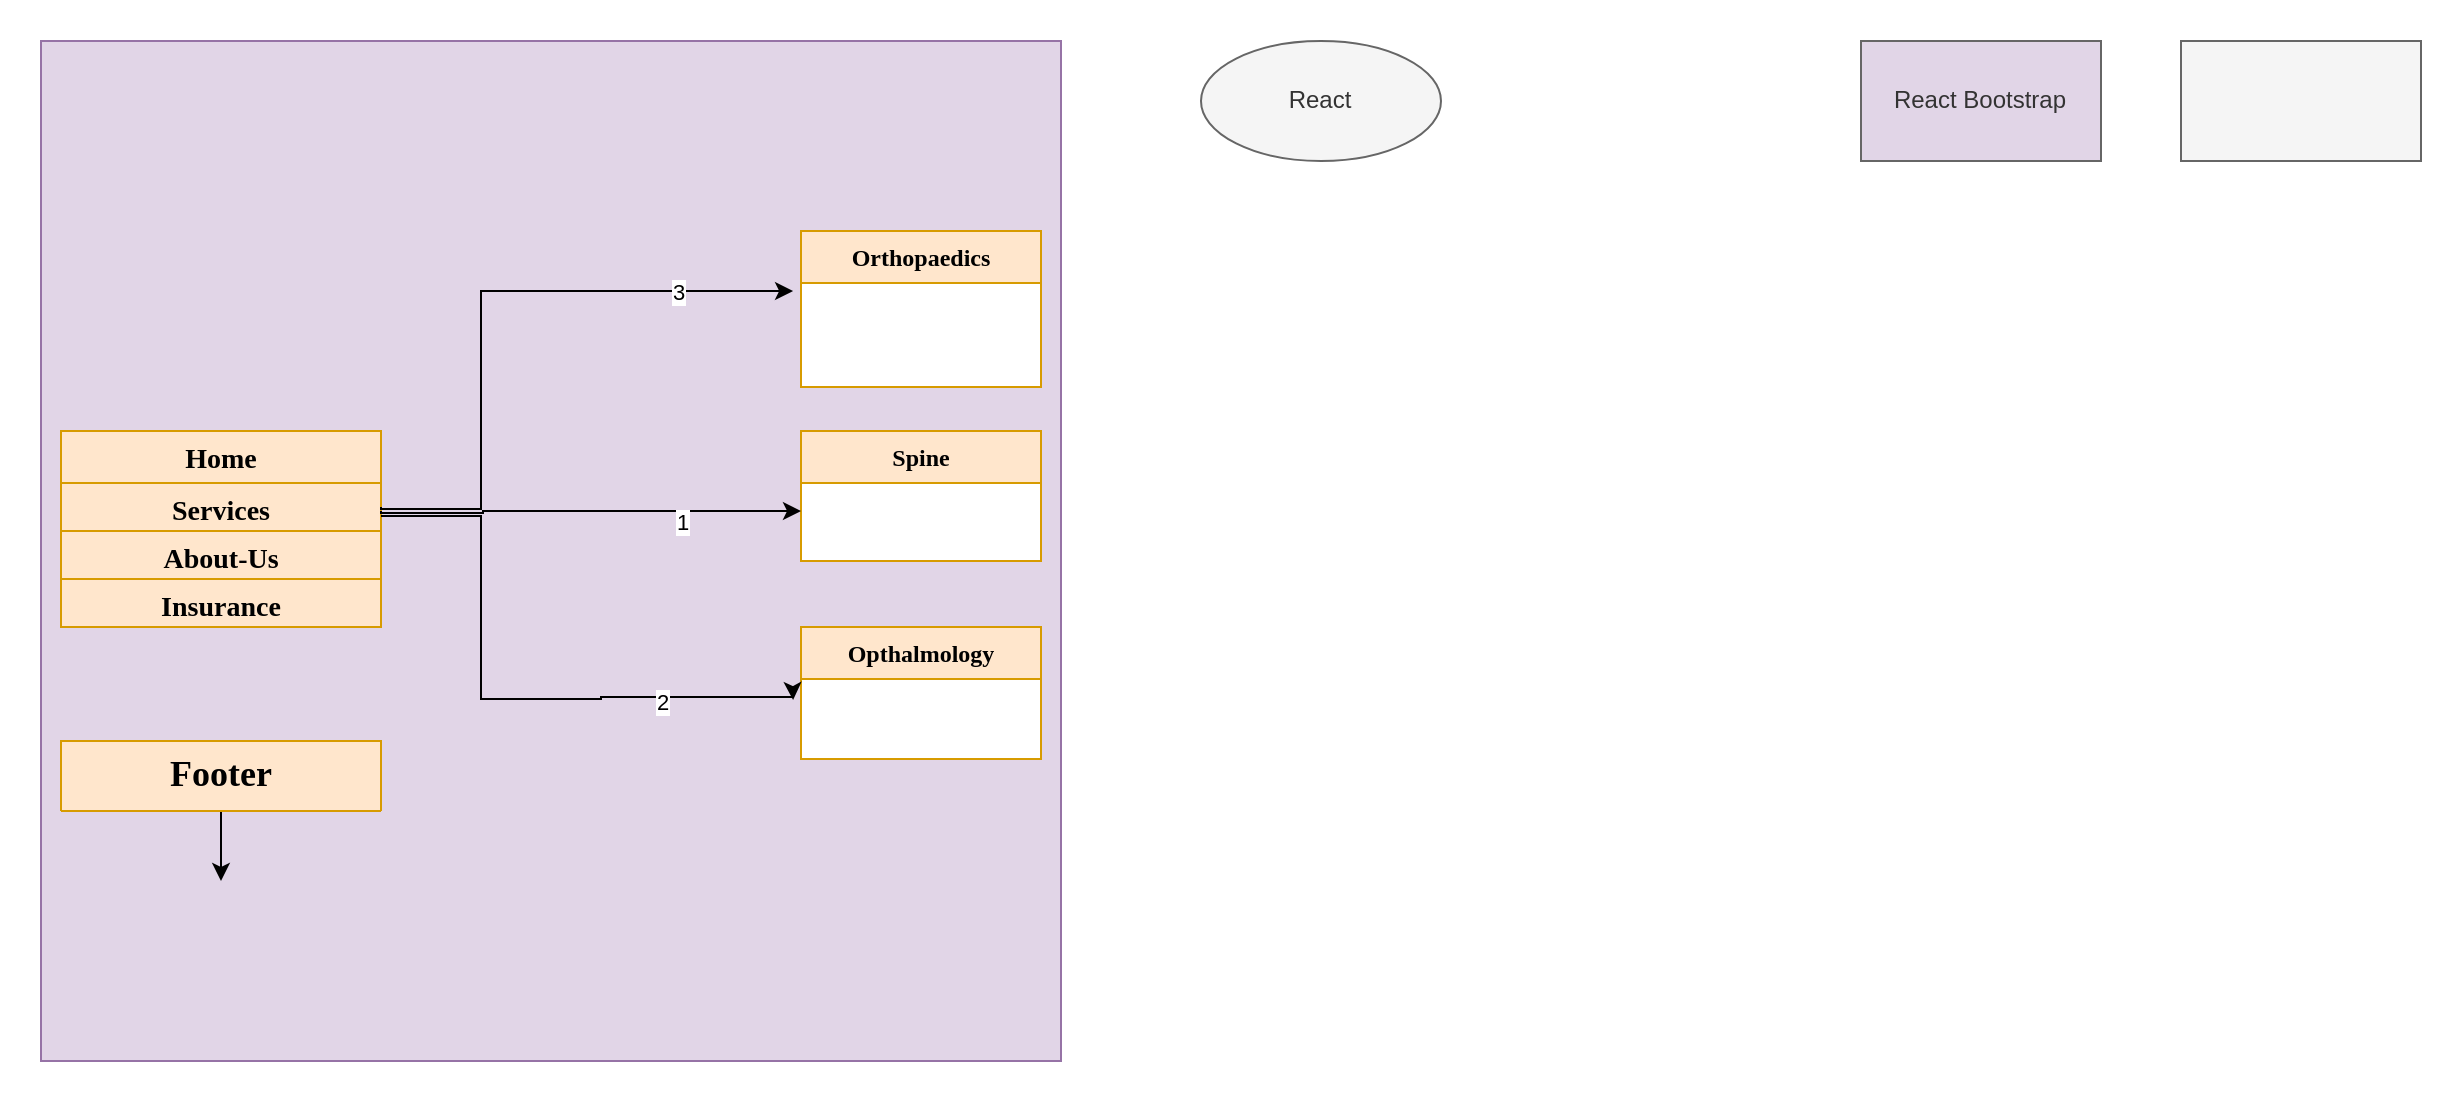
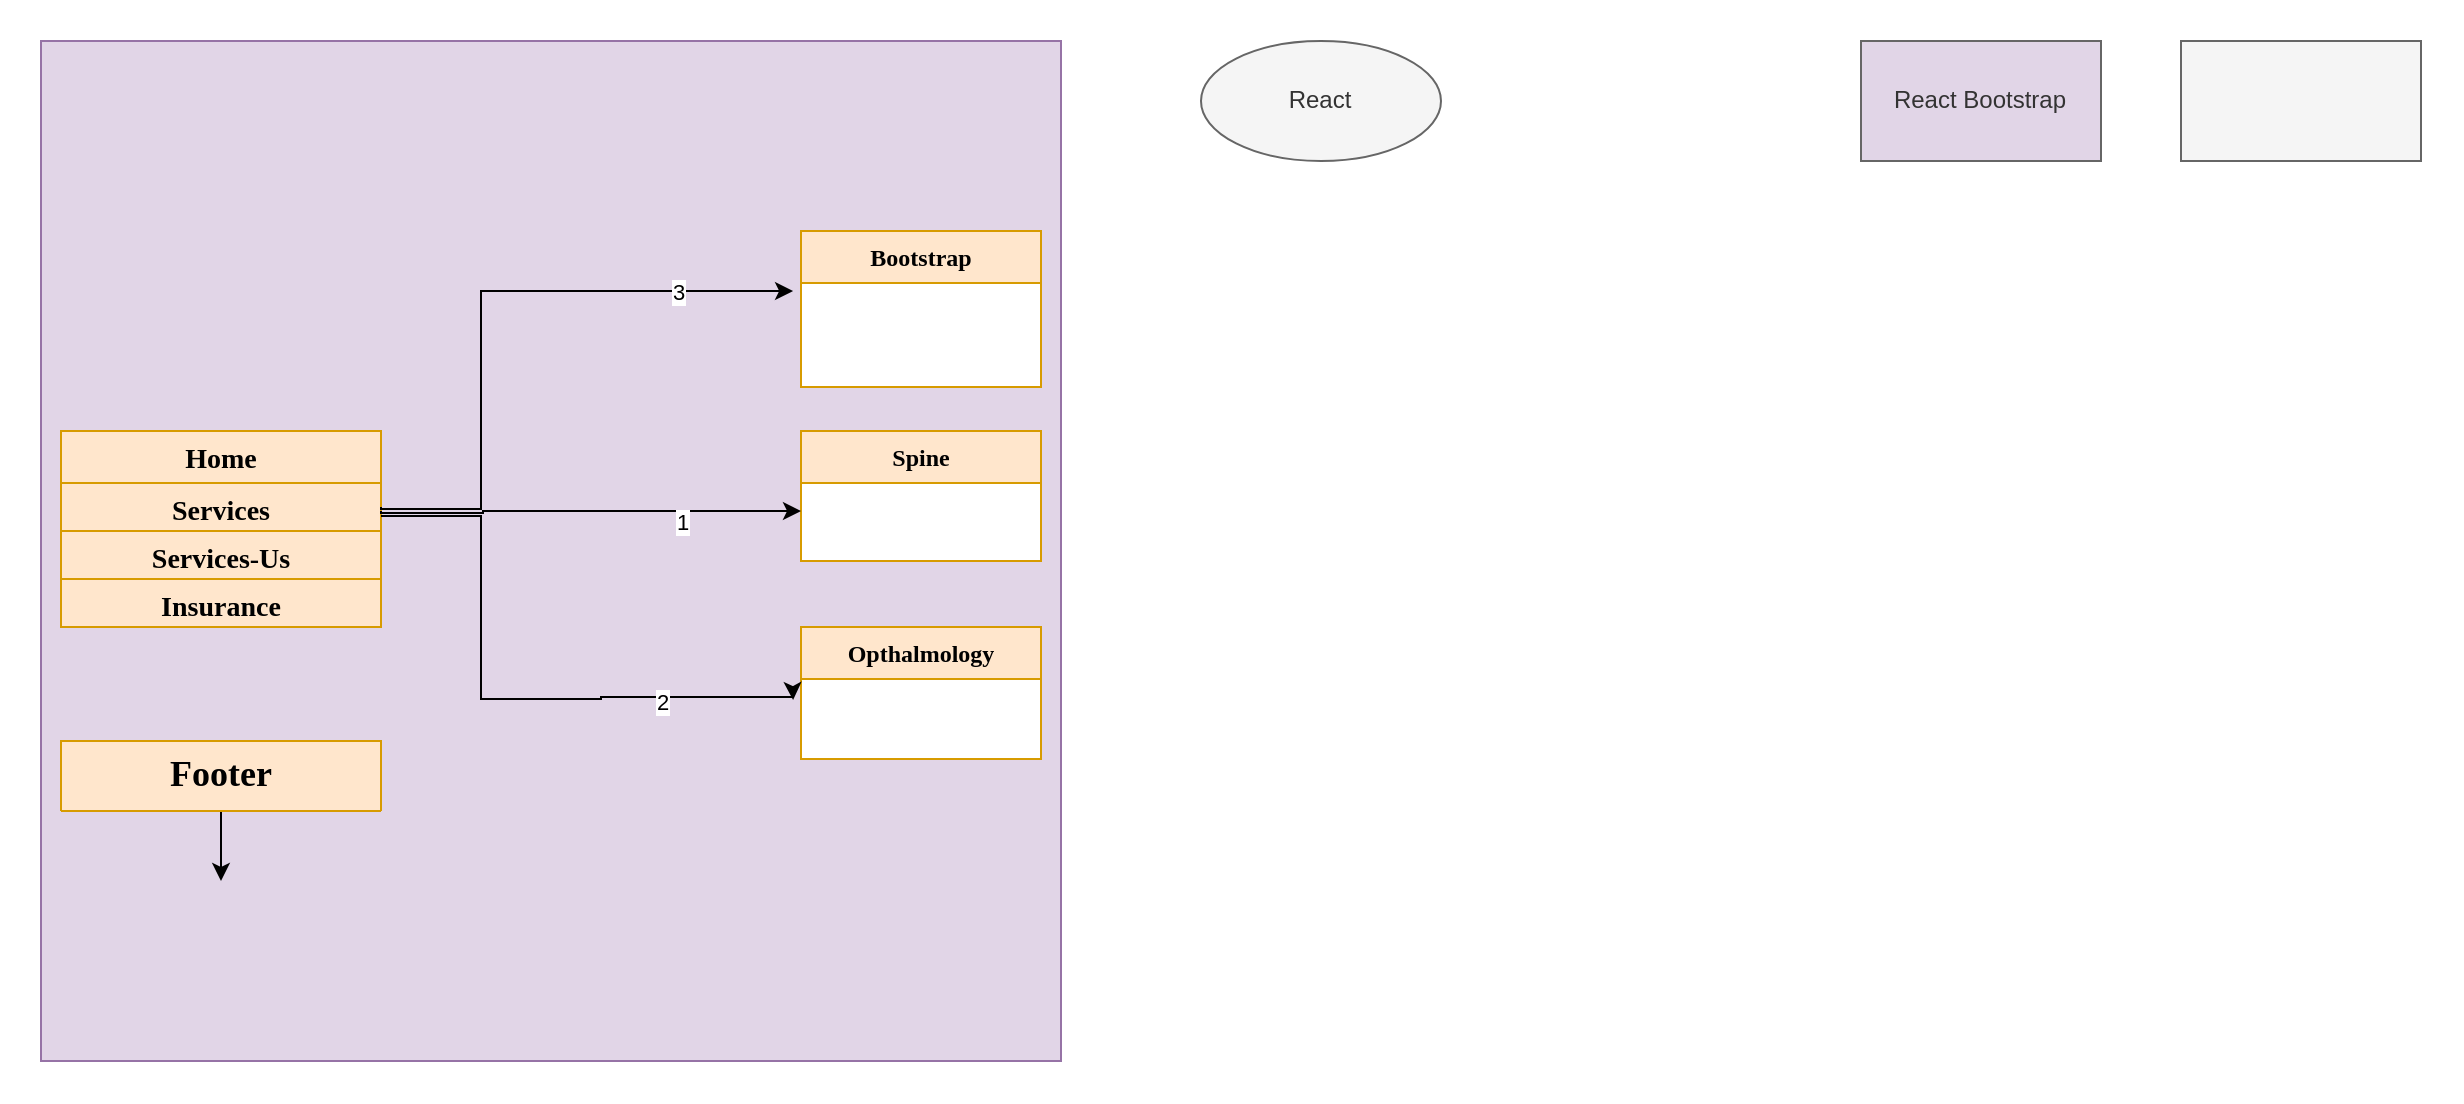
(922, 259) -> (922, 259)
(222, 559) -> (222, 559)
